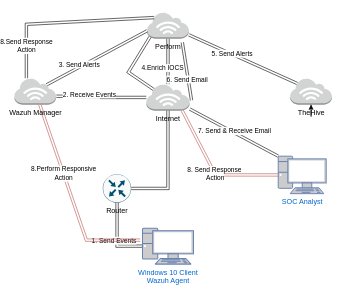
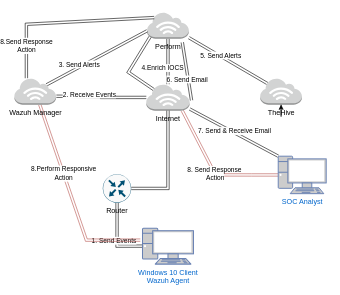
(311, 92) -> (281, 92)
